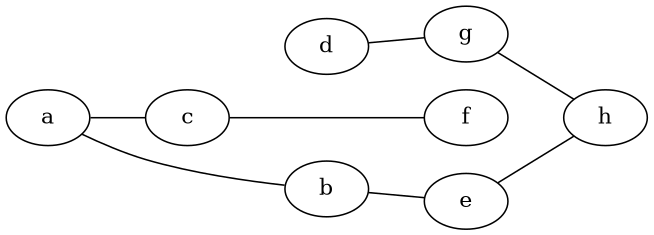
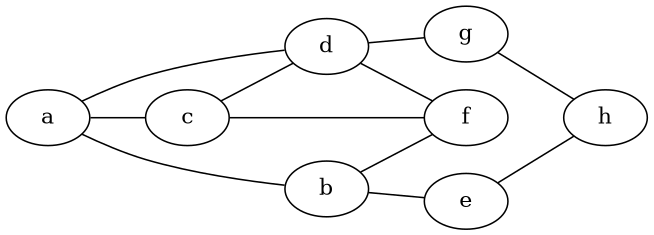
none -> (181, 67)
none -> (257, 82)
none -> (397, 82)
none -> (397, 153)
